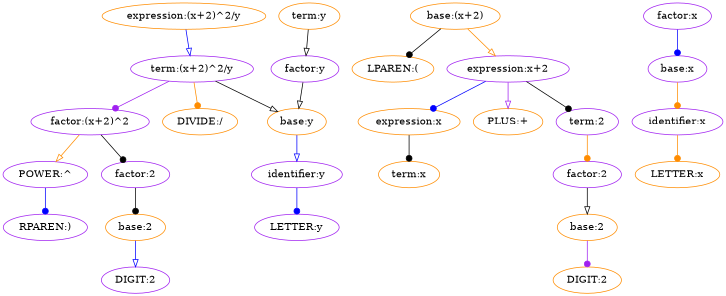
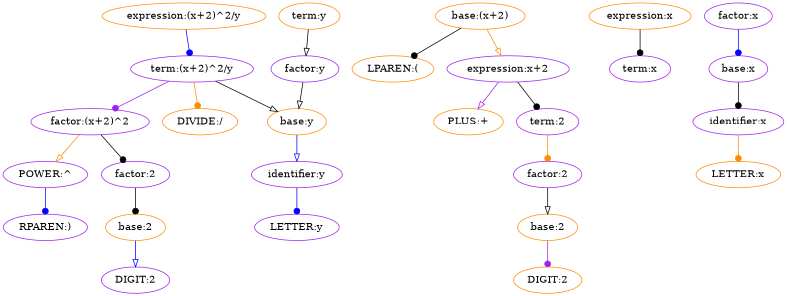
(187, 39) -> (188, 40)
(677, 92) -> (738, 92)
(461, 94) -> none
(409, 175) -> (640, 69)
